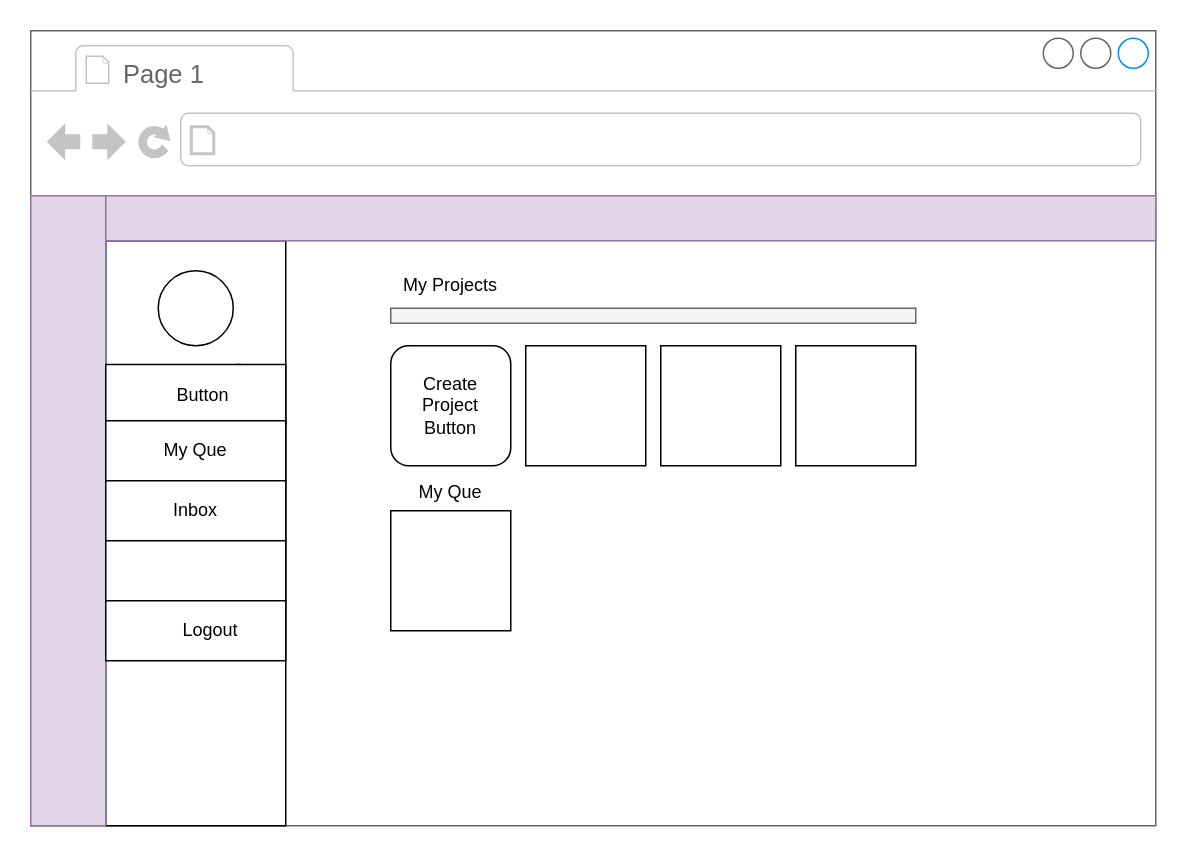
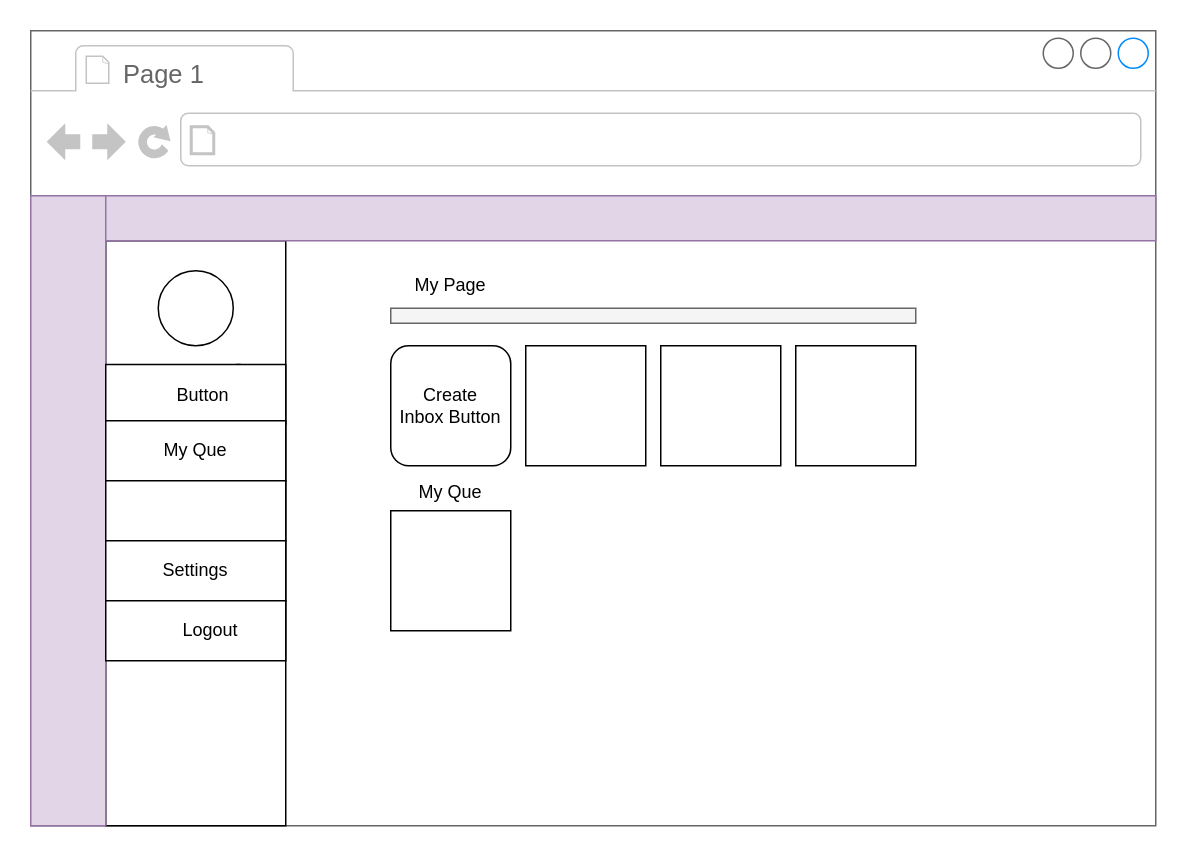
(451, 286) -> (451, 286)
(451, 406) -> (451, 406)
(196, 511) -> none
none -> (196, 571)
